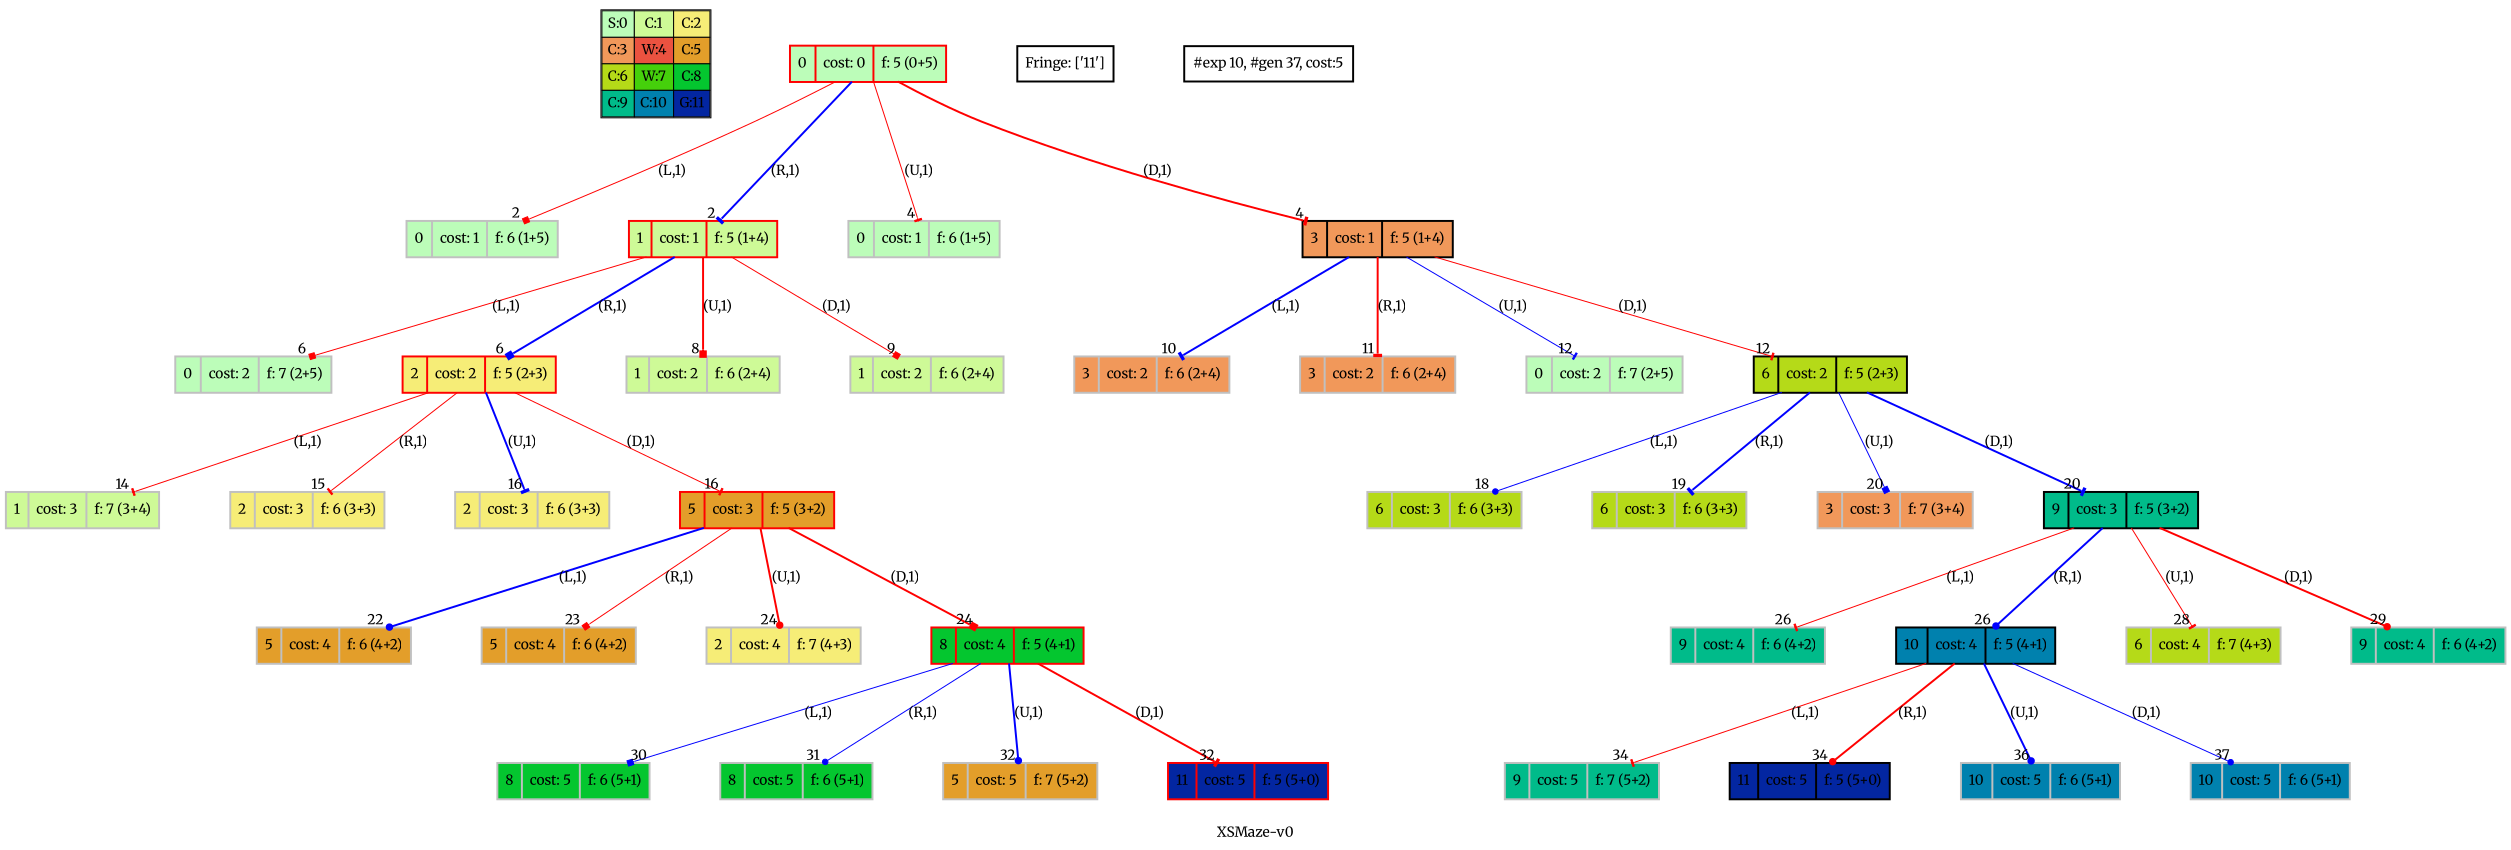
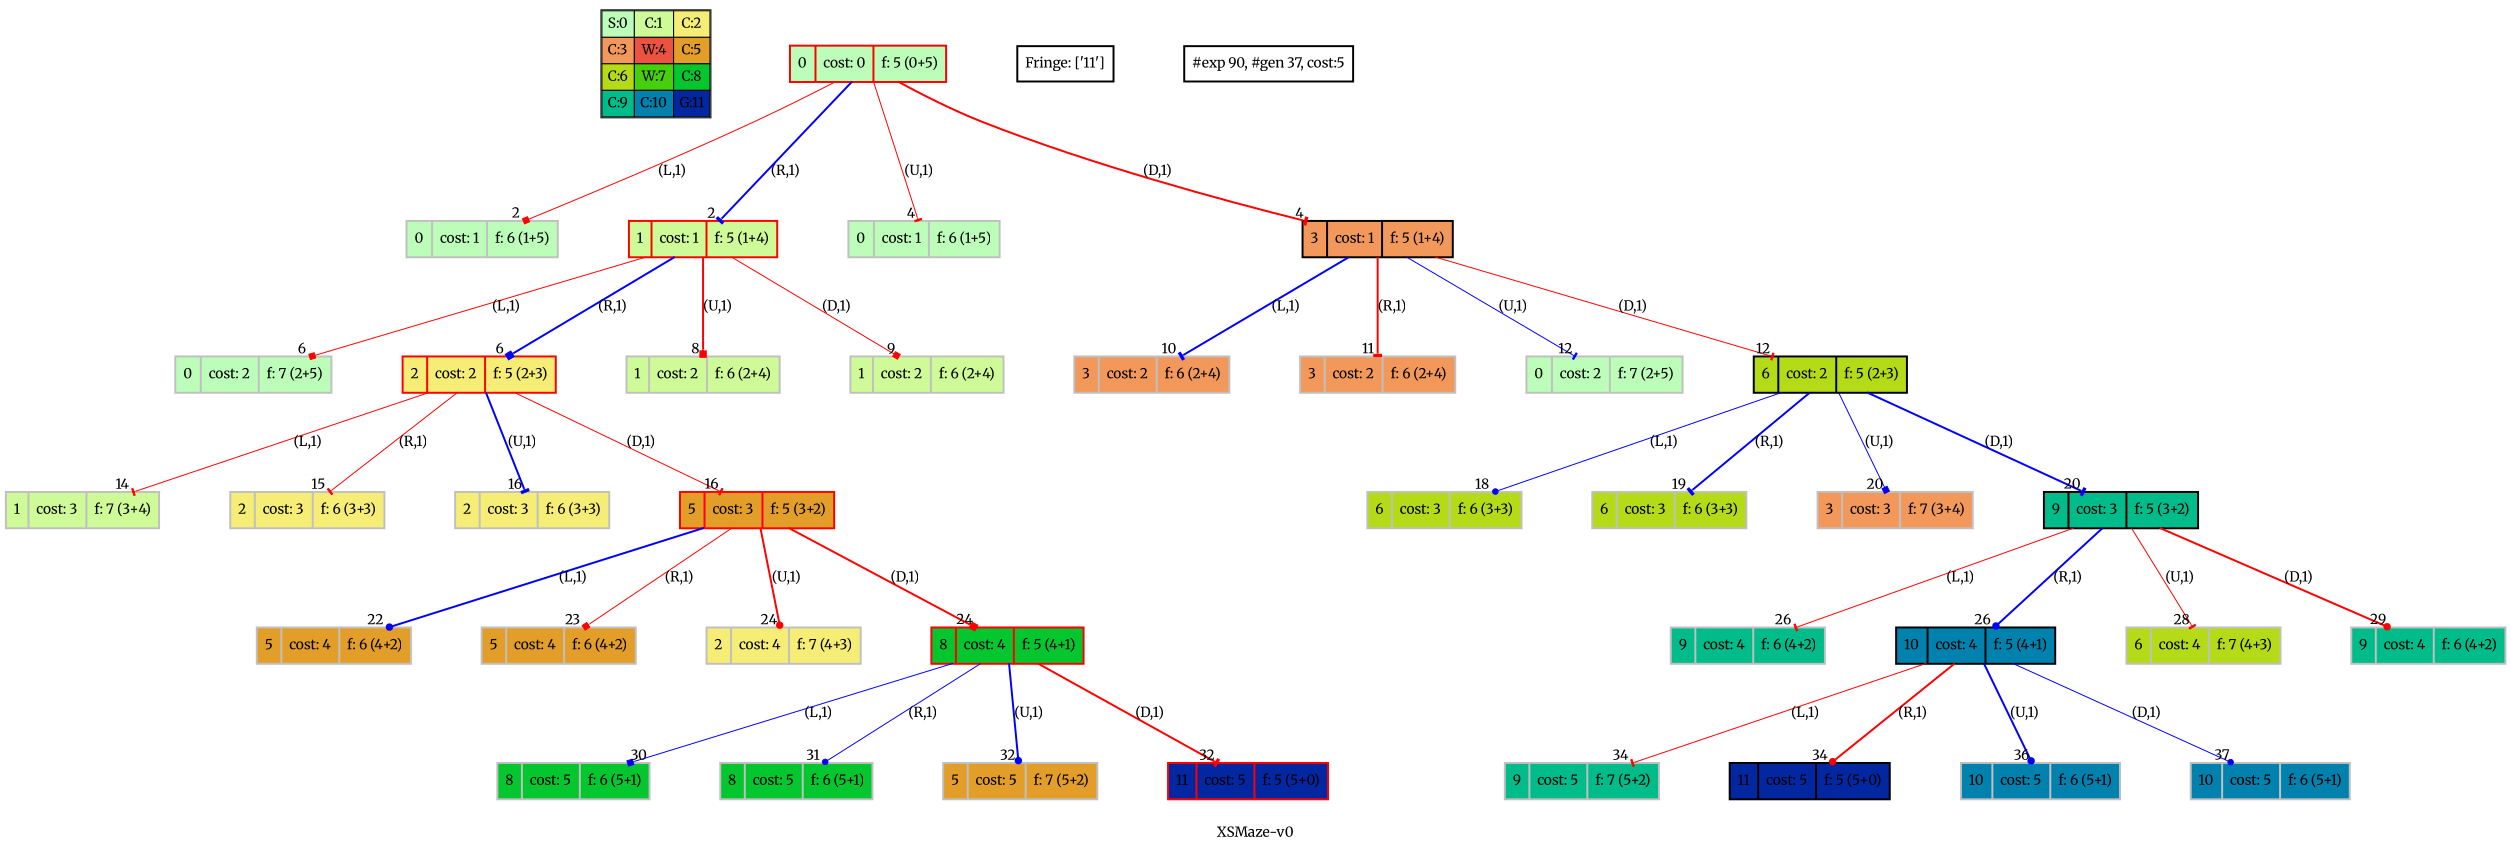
(1269, 64) -> (1269, 64)
